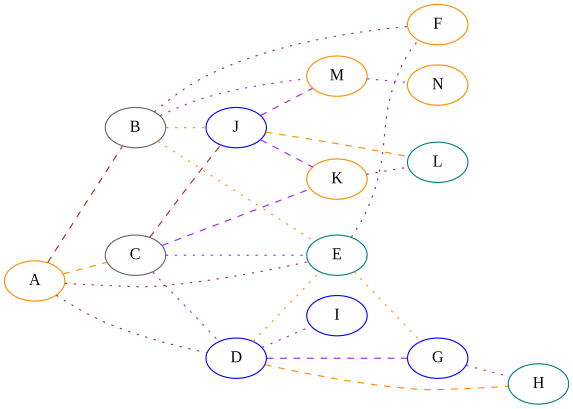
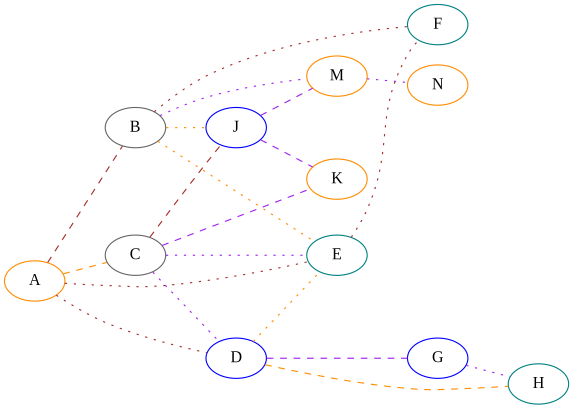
(438, 25) -> (438, 25)
(438, 162) -> none
(387, 307) -> none
(337, 316) -> none
